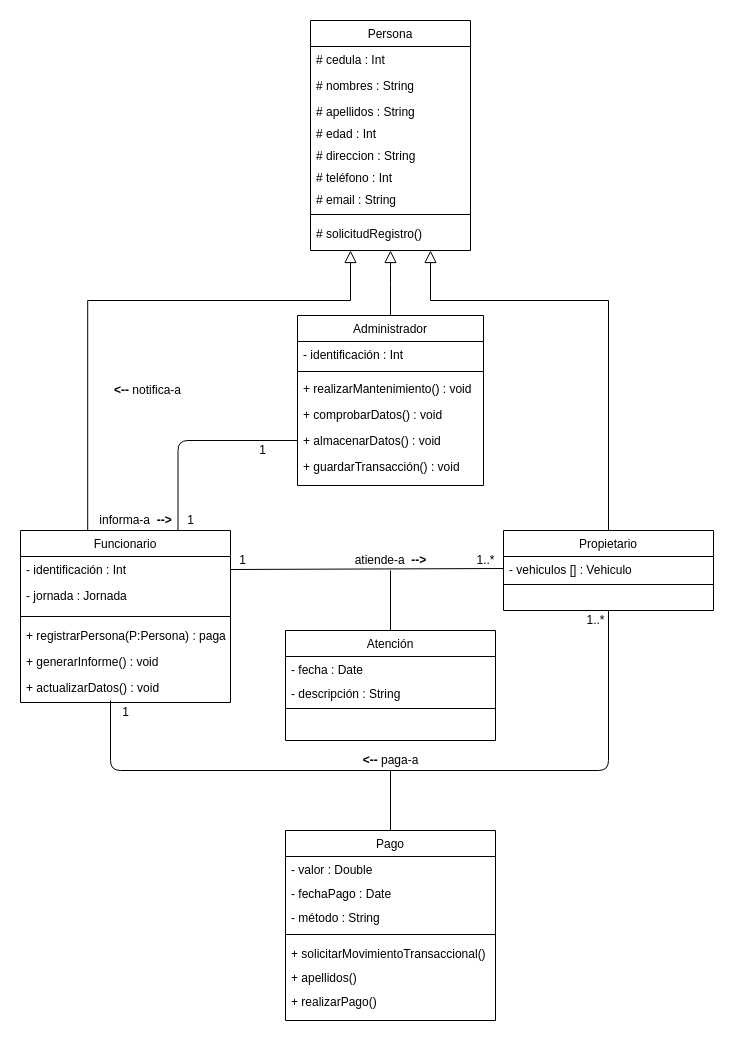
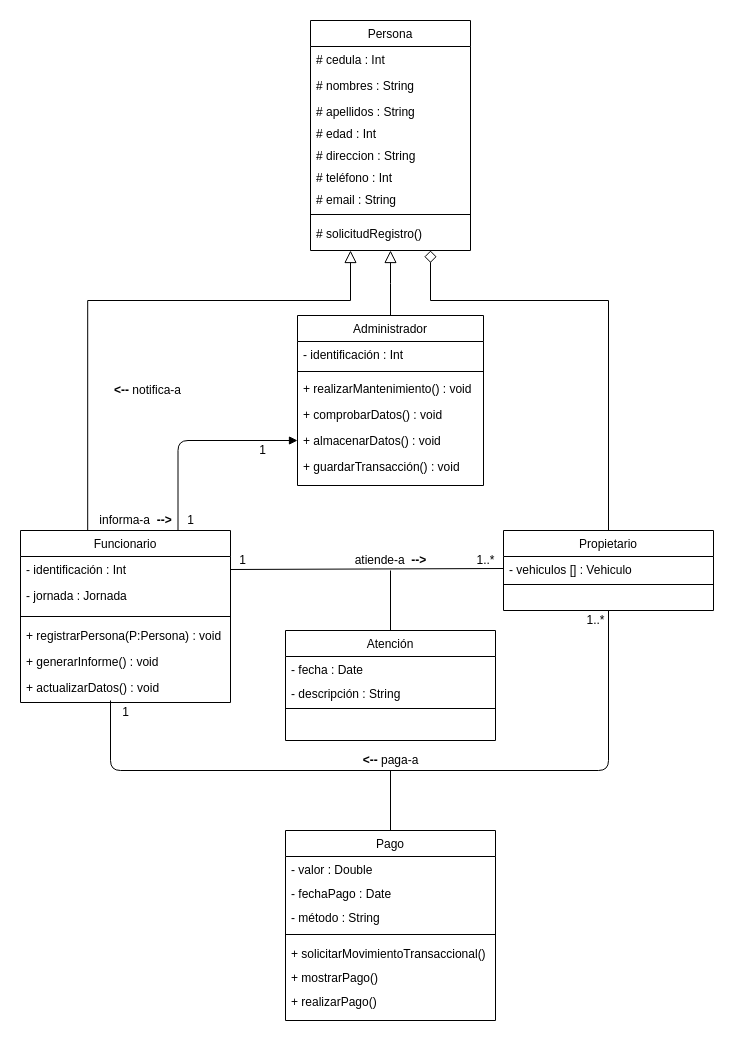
(431, 264) -> (431, 263)
(291, 441) -> (288, 441)
(138, 636) -> (136, 636)
(328, 978) -> (340, 978)
